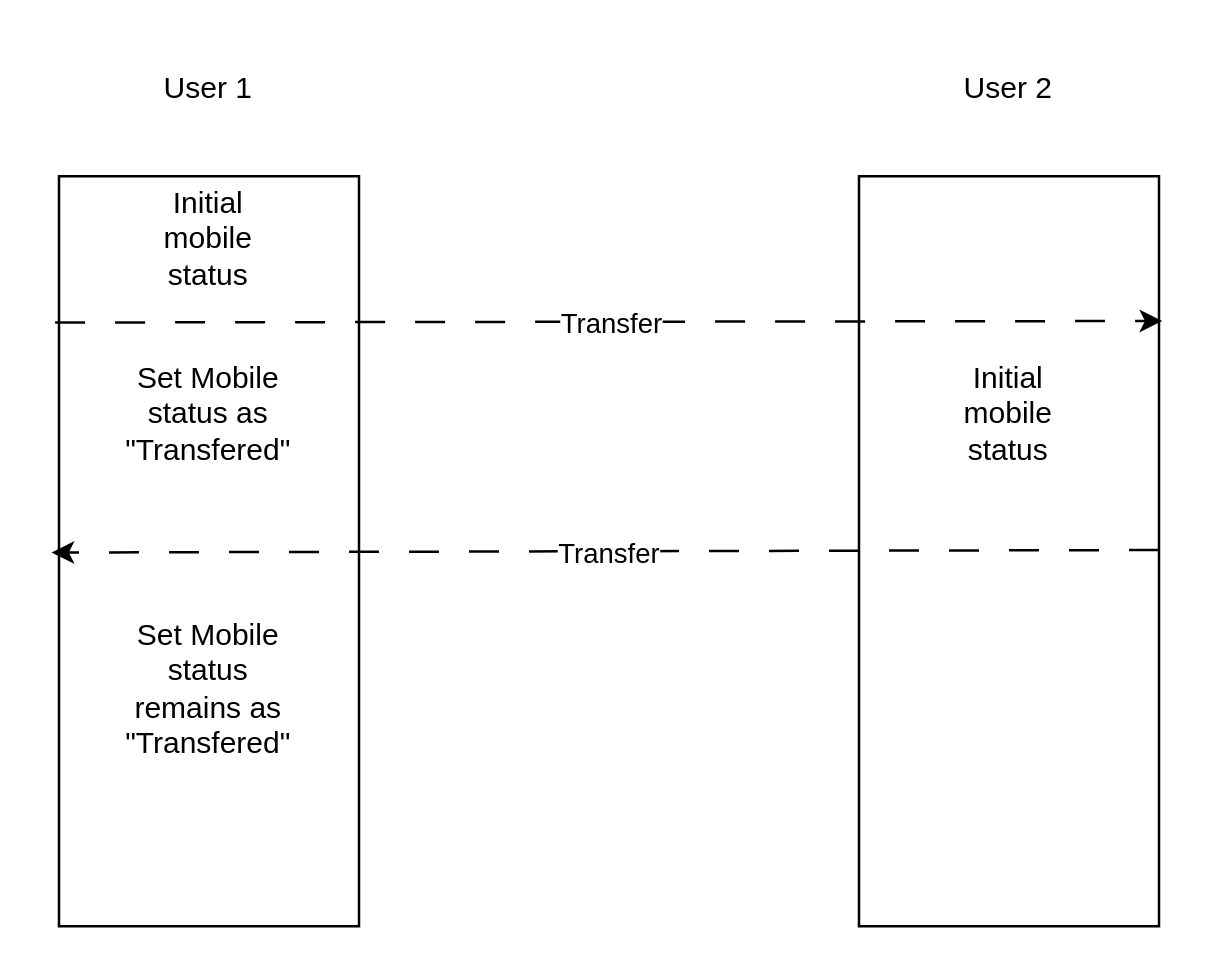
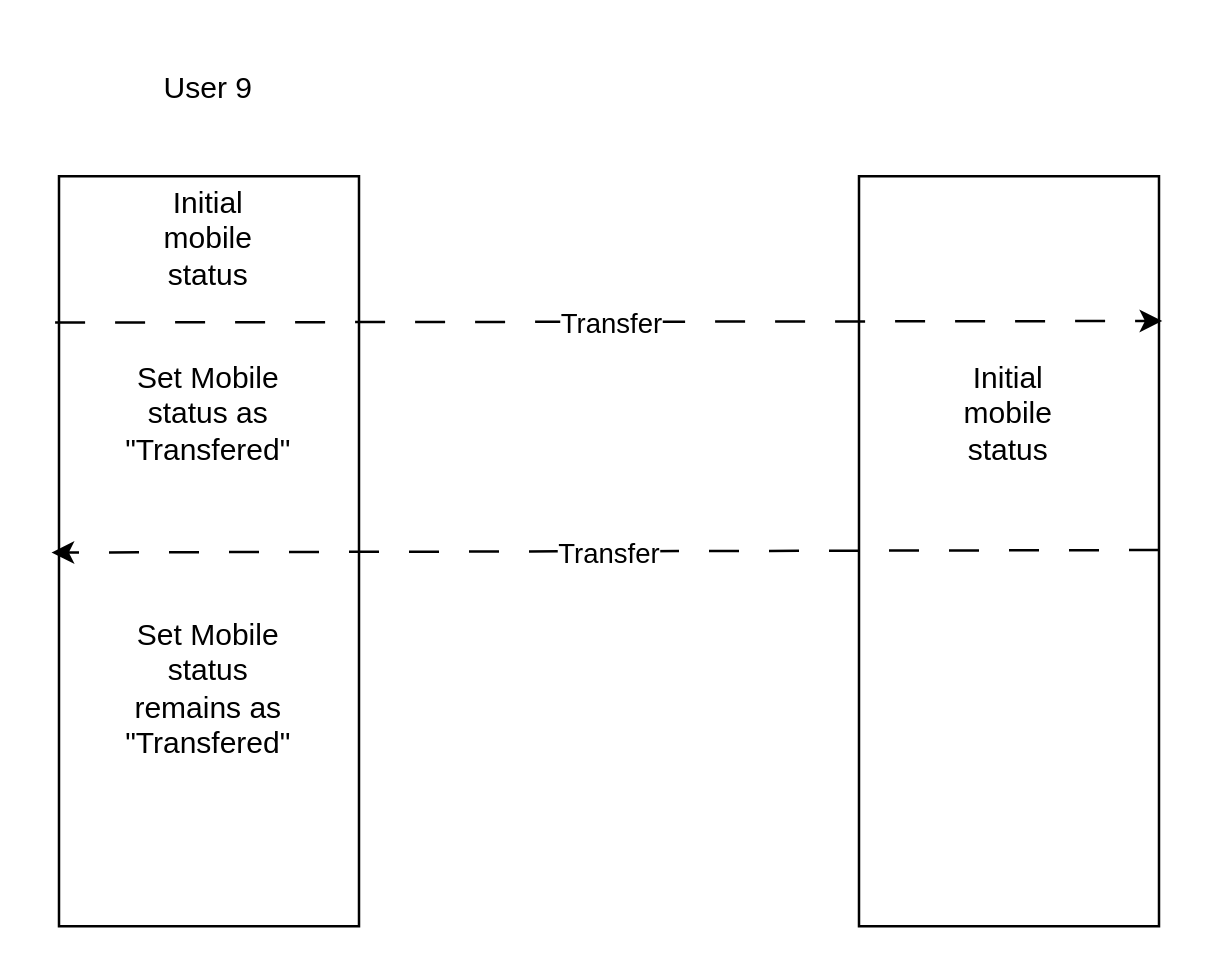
(209, 89) -> (209, 89)
(1009, 89) -> none
